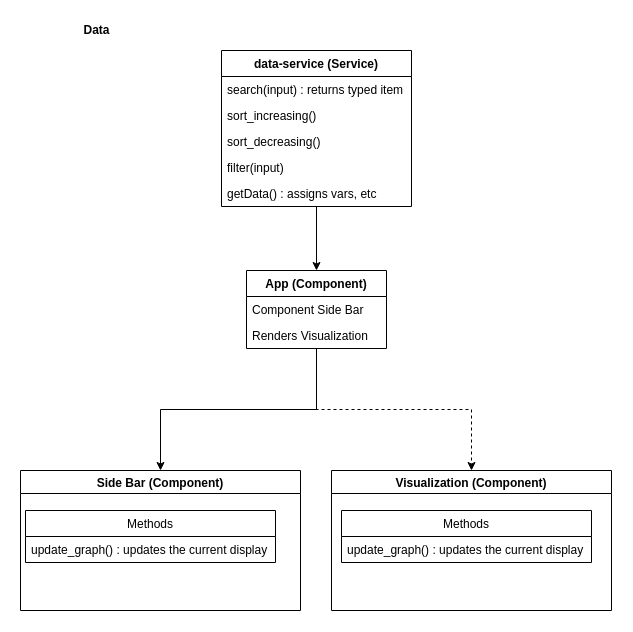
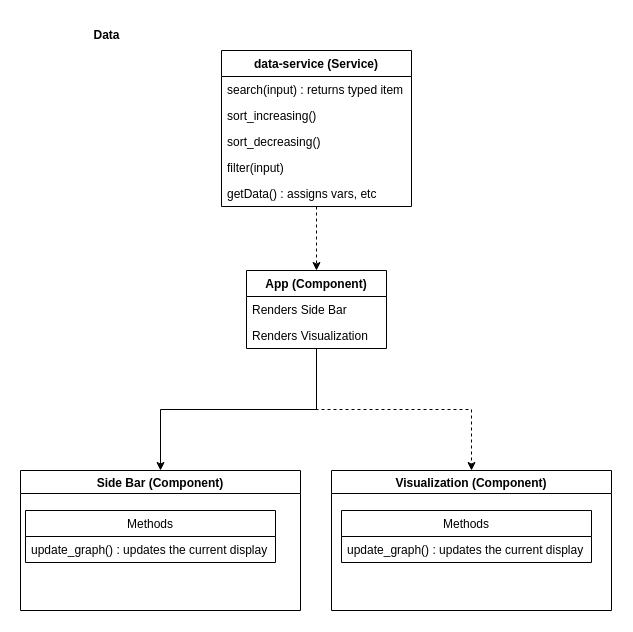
(97, 31) -> (107, 36)
(317, 235) -> (317, 235)
(308, 310) -> (301, 310)
